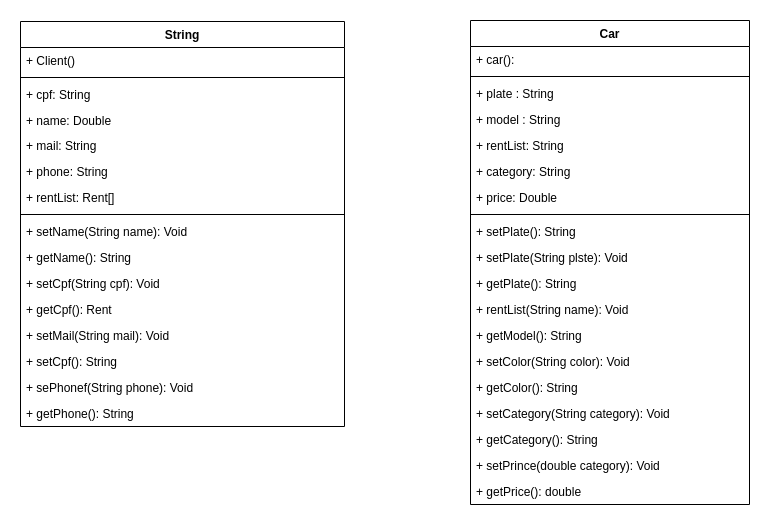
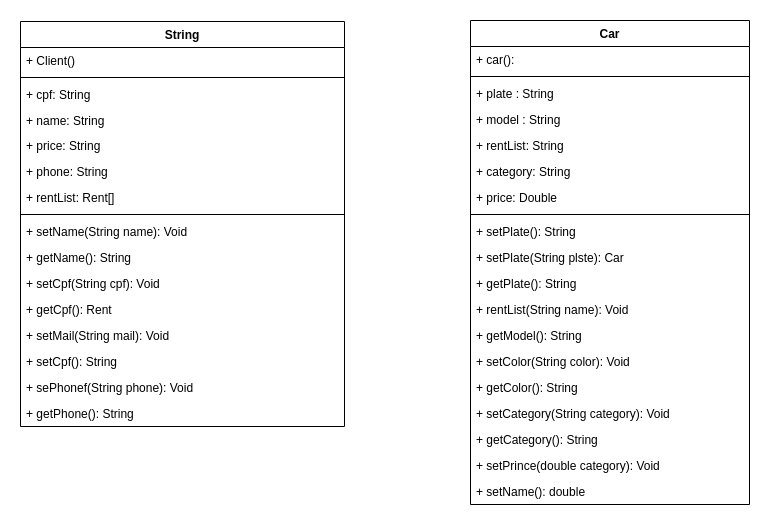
(67, 121) -> (67, 121)
(64, 146) -> (69, 146)
(564, 258) -> (563, 258)
(535, 492) -> (534, 492)
